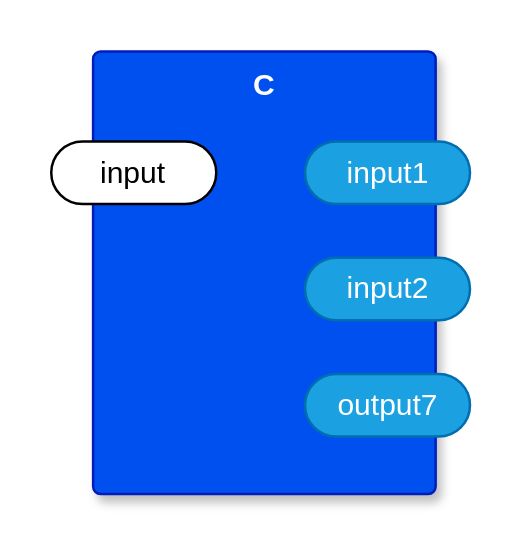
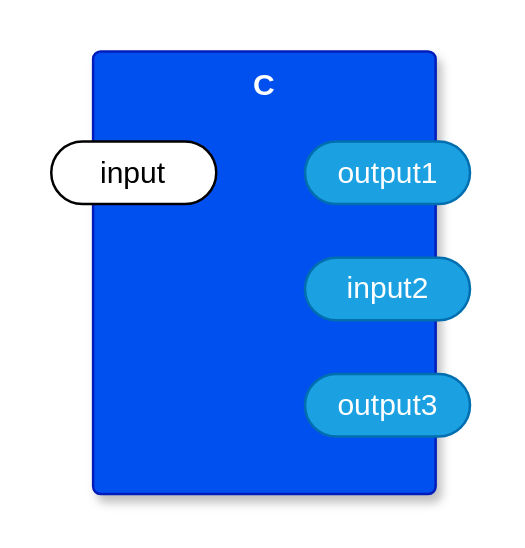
(389, 174) -> (389, 174)
(389, 406) -> (389, 406)
